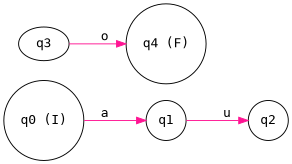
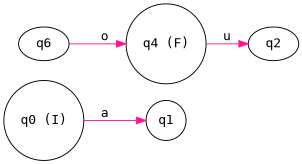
(44, 44) -> (44, 44)
(212, 120) -> (223, 44)
(268, 120) -> (273, 44)
